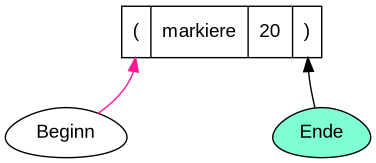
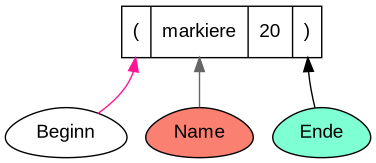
none -> (200, 133)
